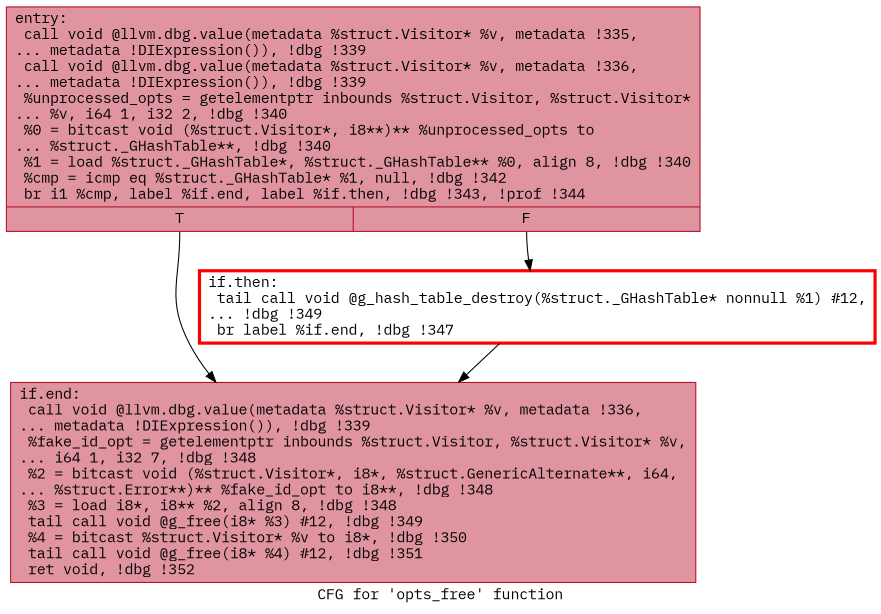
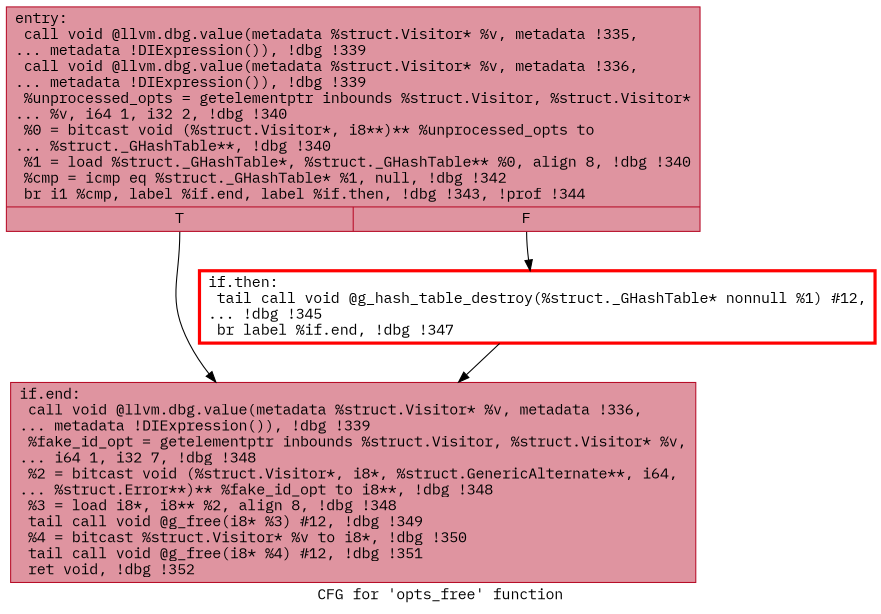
(265, 314) -> (265, 314)
